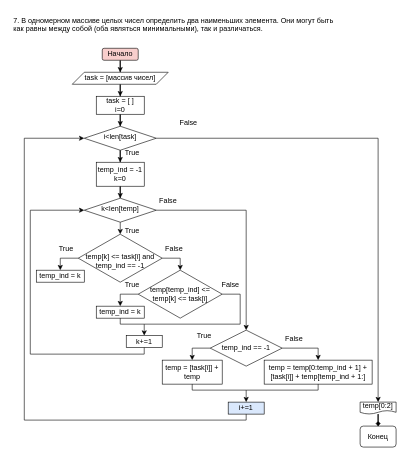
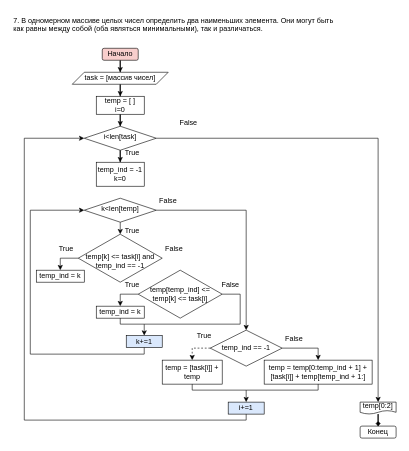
(120, 105) -> (120, 105)
(120, 194) -> none
(180, 264) -> none
(144, 342) -> (144, 342)
(197, 348) -> (197, 348)
(378, 437) -> (378, 432)
